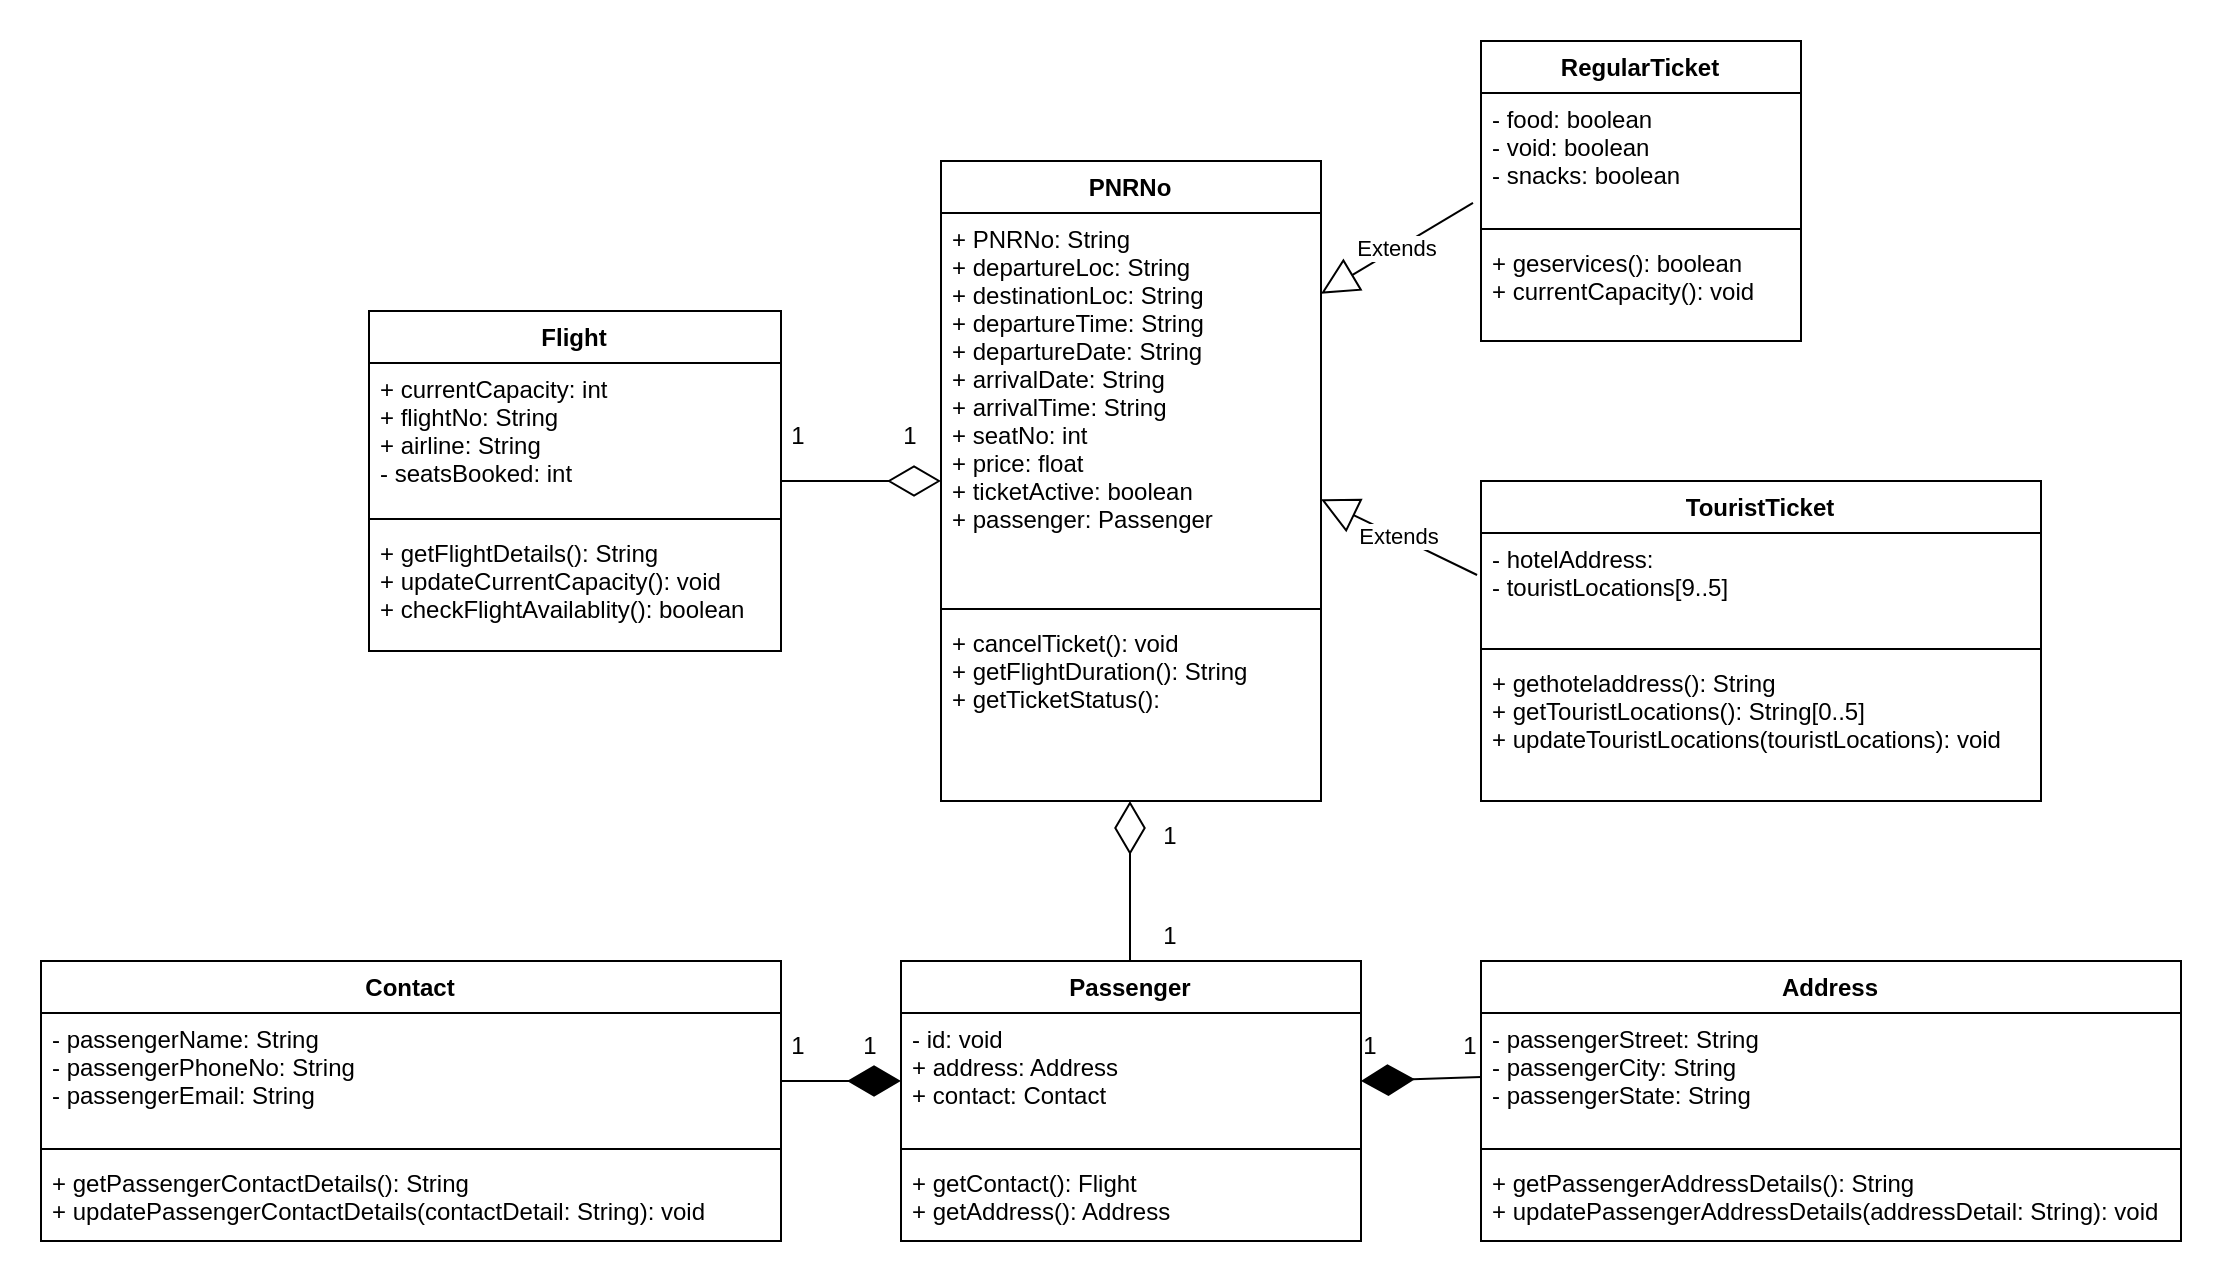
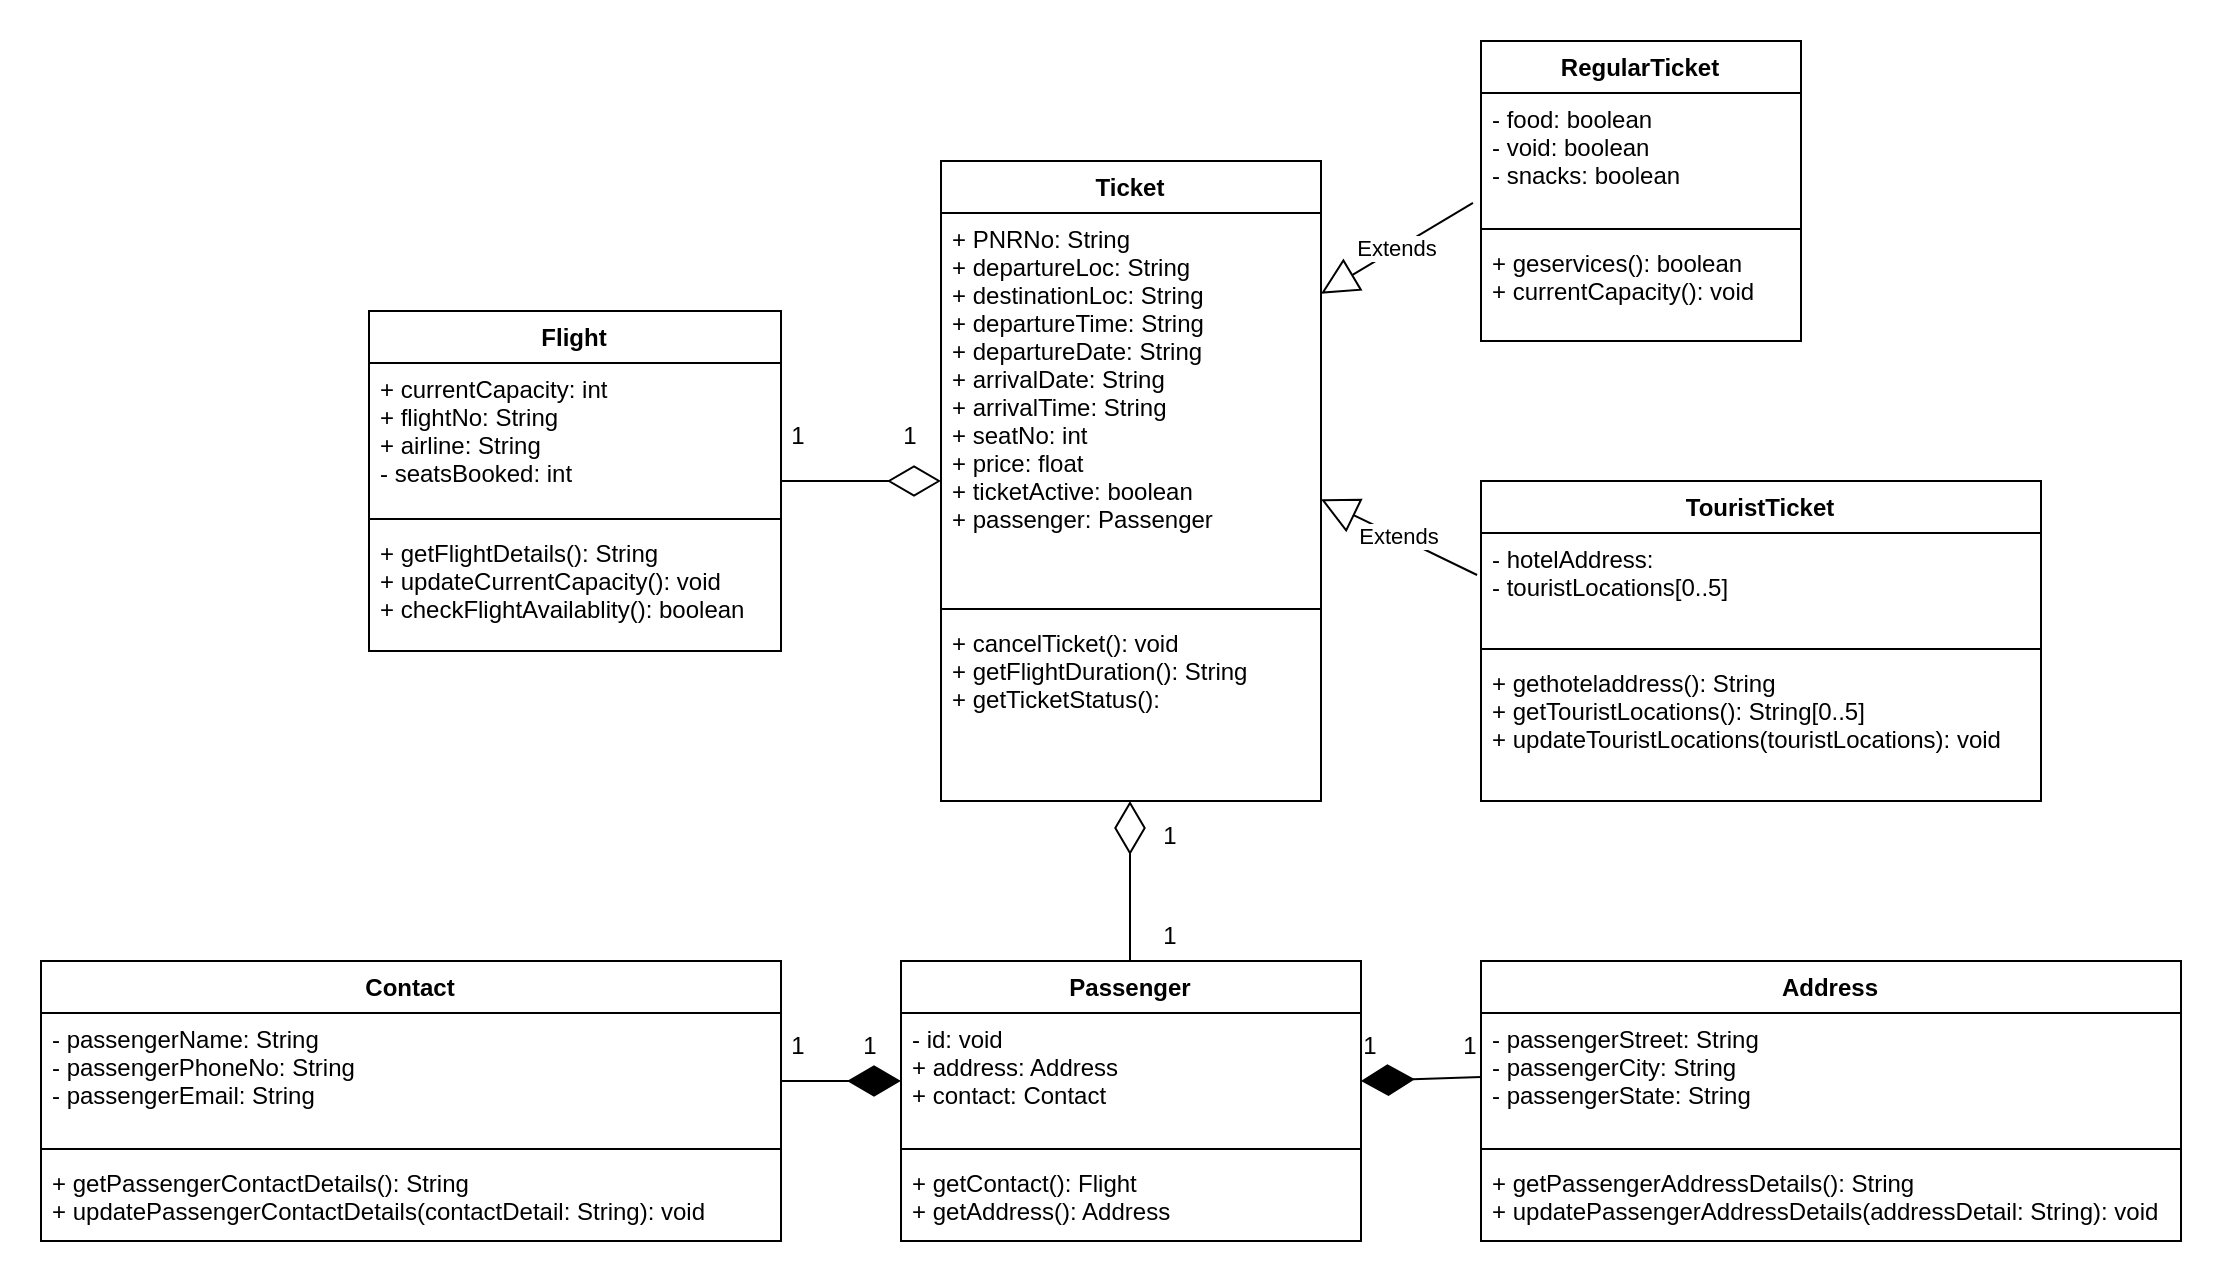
(1130, 188) -> (1130, 188)
(1583, 560) -> (1583, 560)
